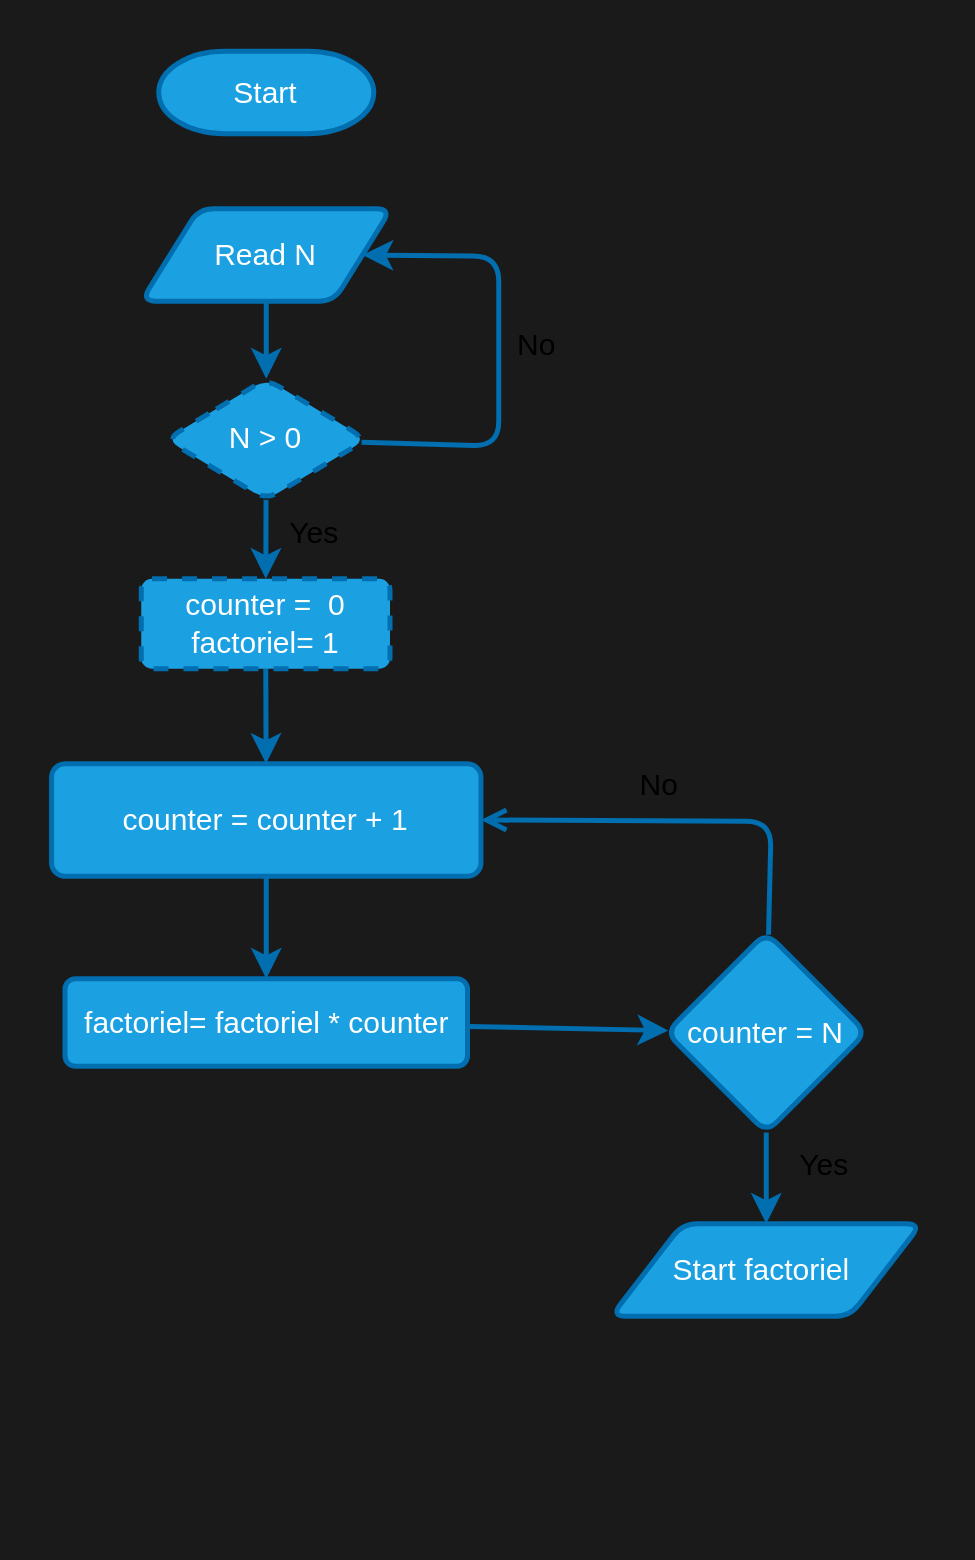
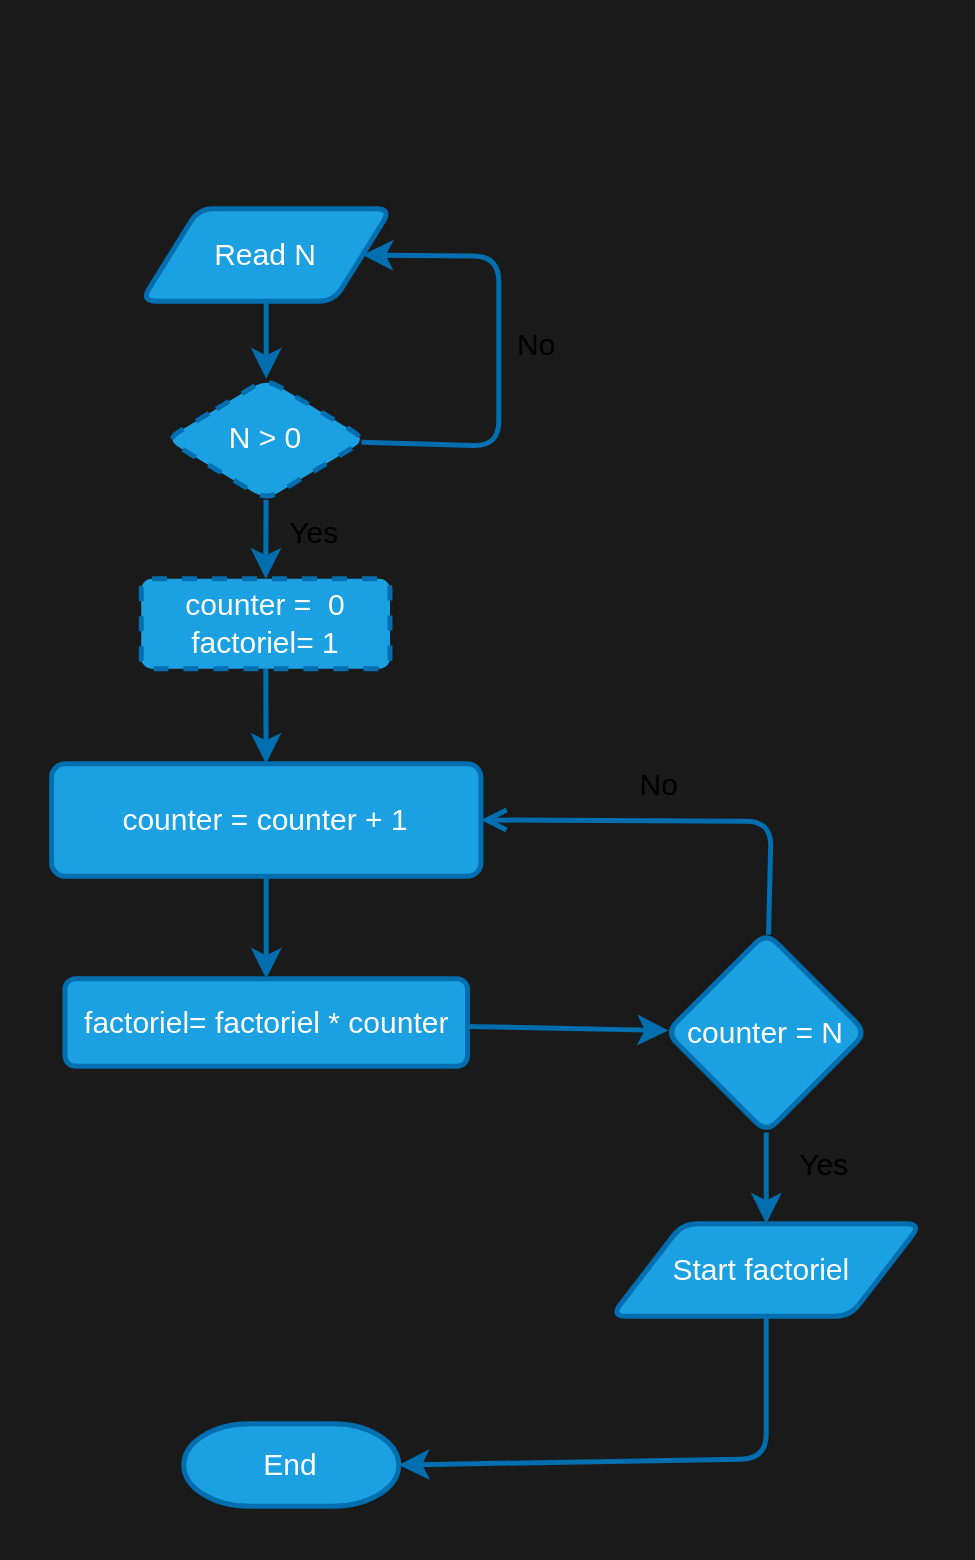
(266, 93) -> none
none -> (656, 1461)
none -> (291, 1465)
